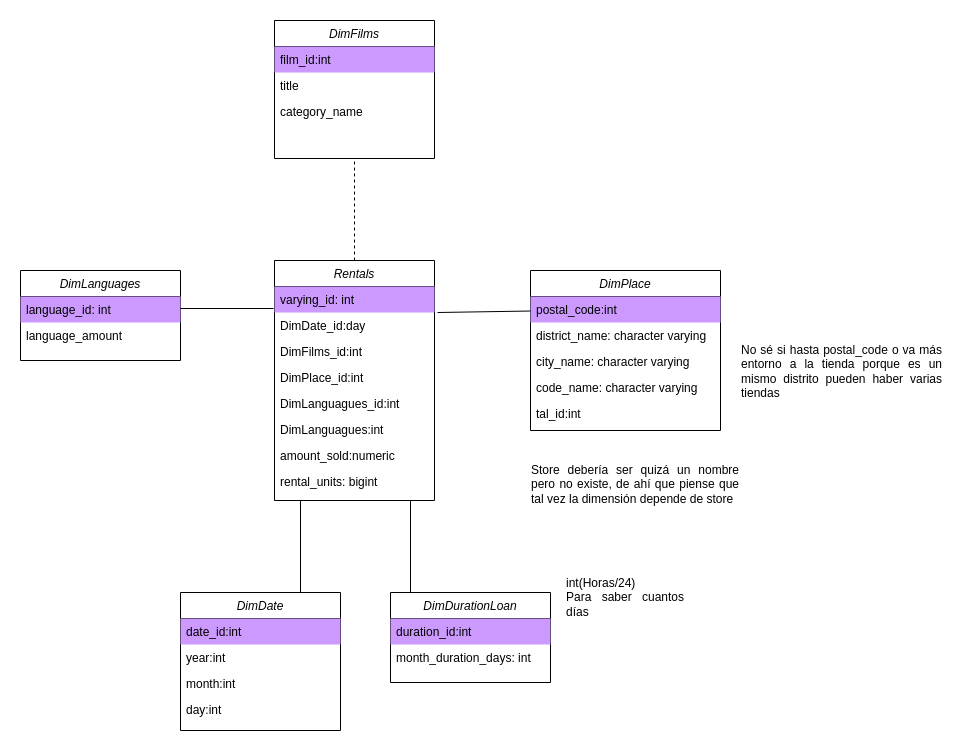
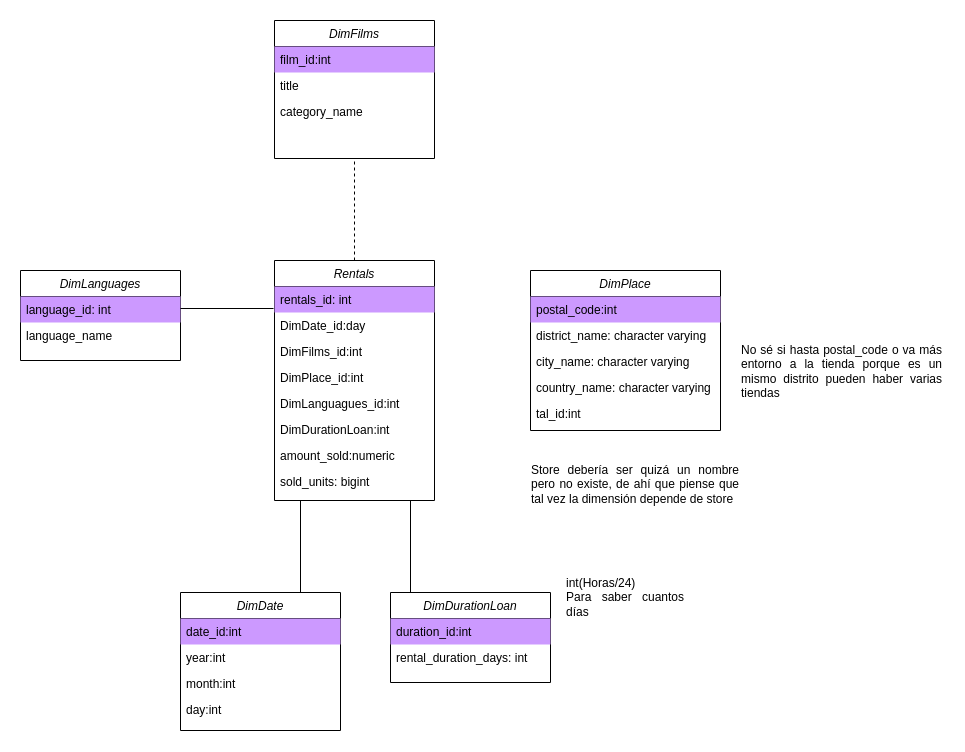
(323, 300) -> (323, 300)
(483, 312) -> none
(75, 336) -> (68, 336)
(624, 388) -> (634, 388)
(332, 430) -> (338, 430)
(338, 482) -> (331, 482)
(470, 658) -> (472, 658)
